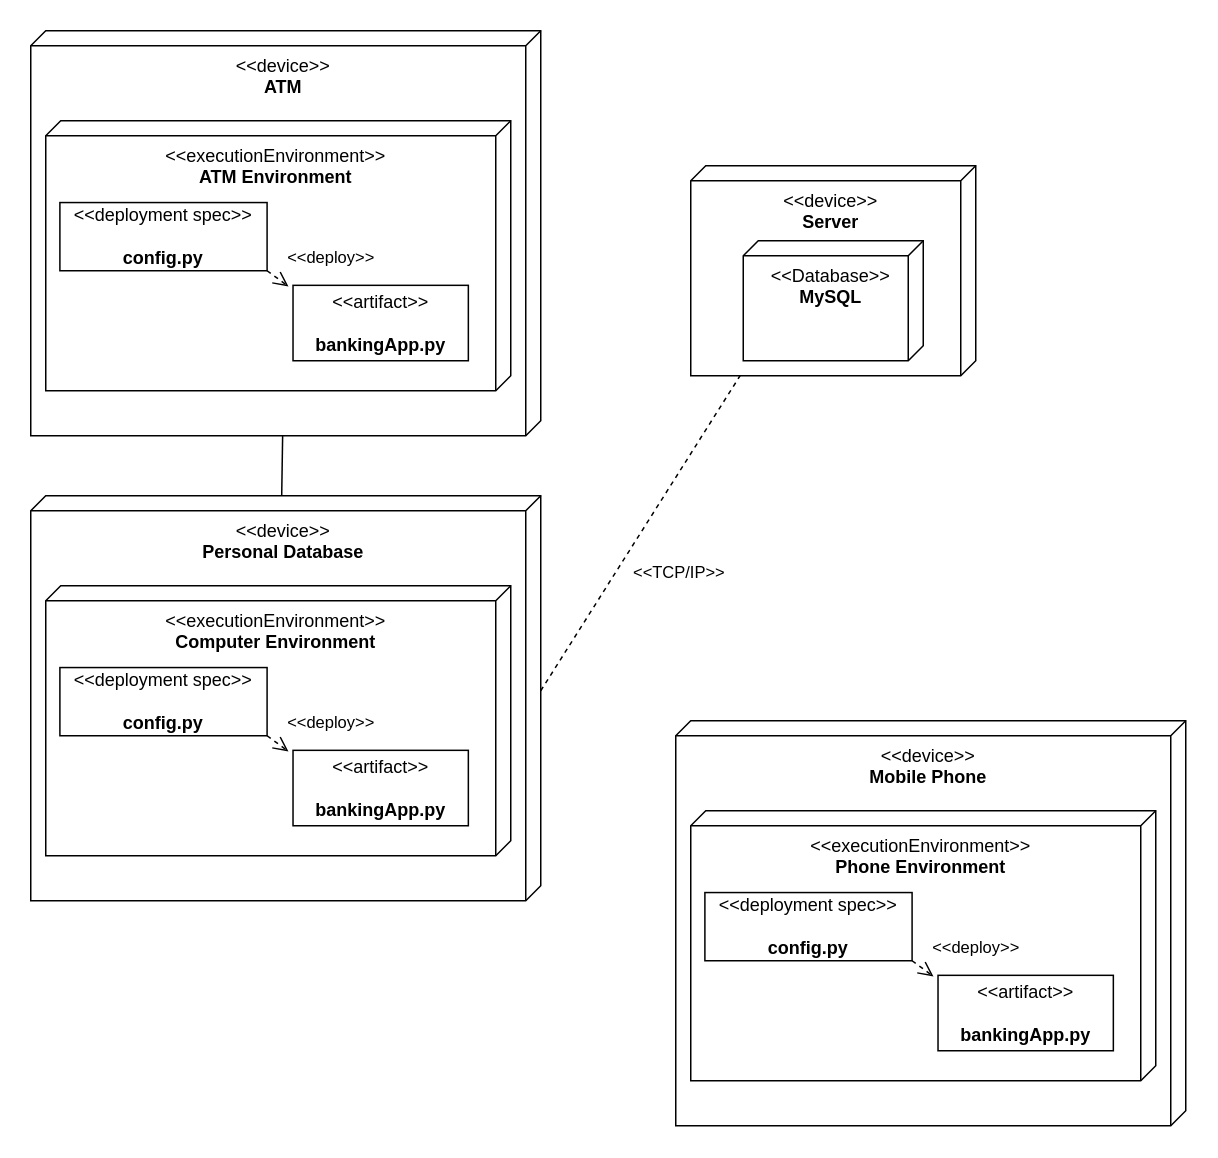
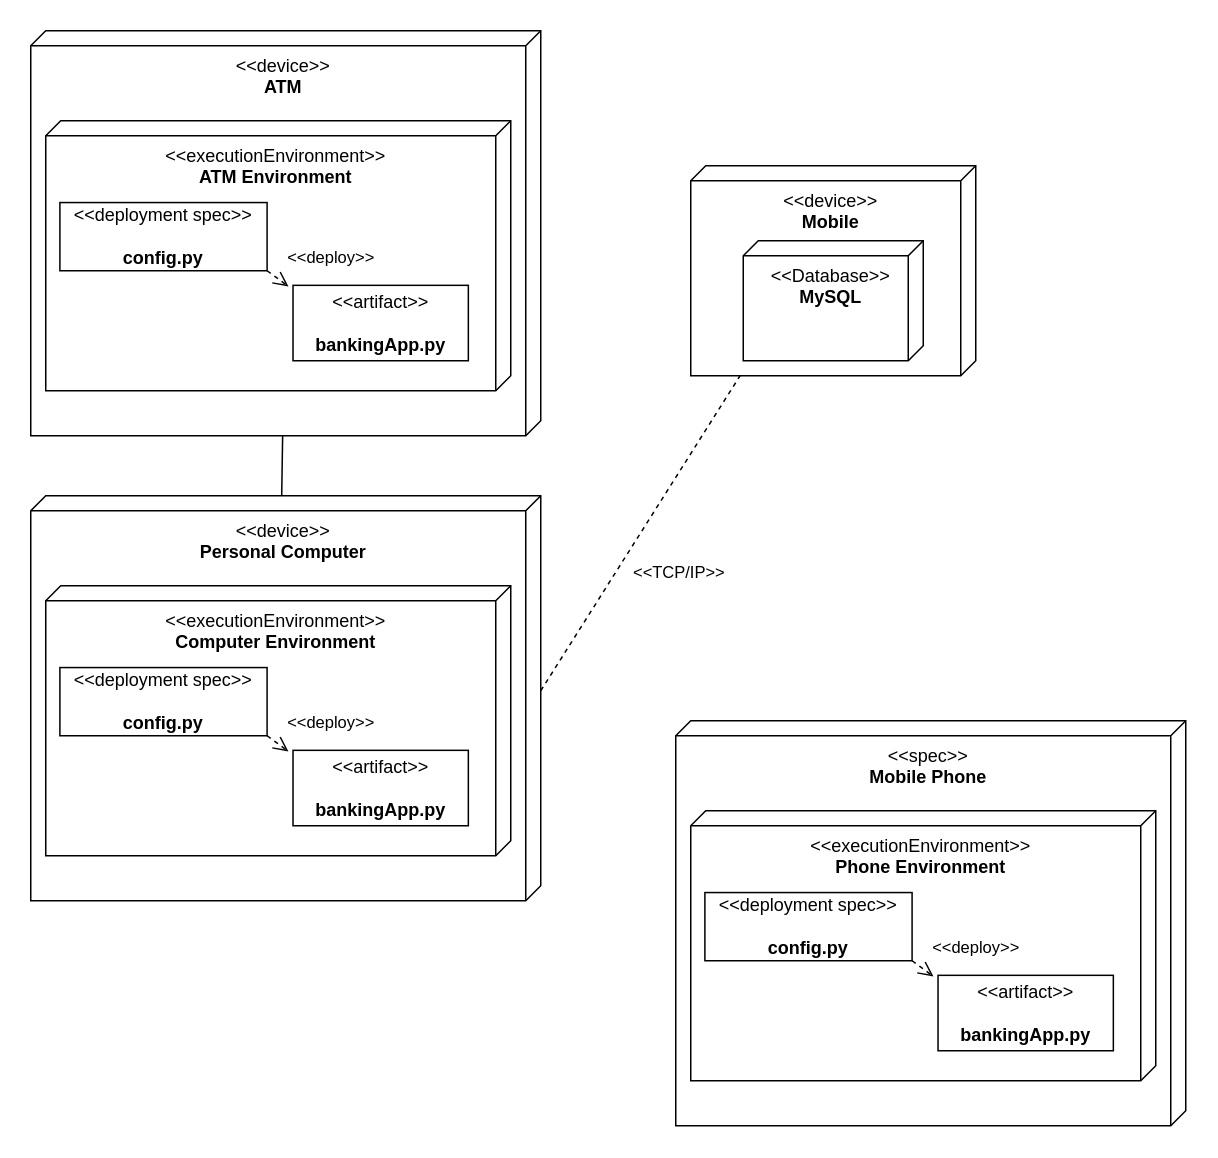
(831, 213) -> (831, 213)
(284, 543) -> (284, 543)
(929, 768) -> (929, 768)
